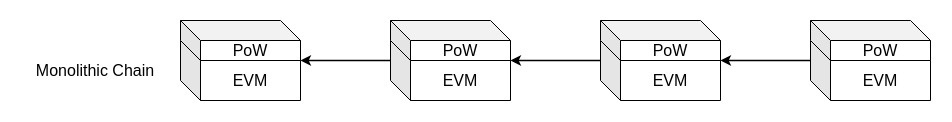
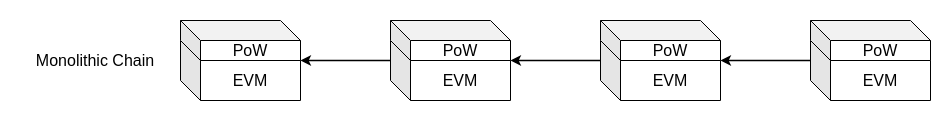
(96, 71) -> (96, 61)
